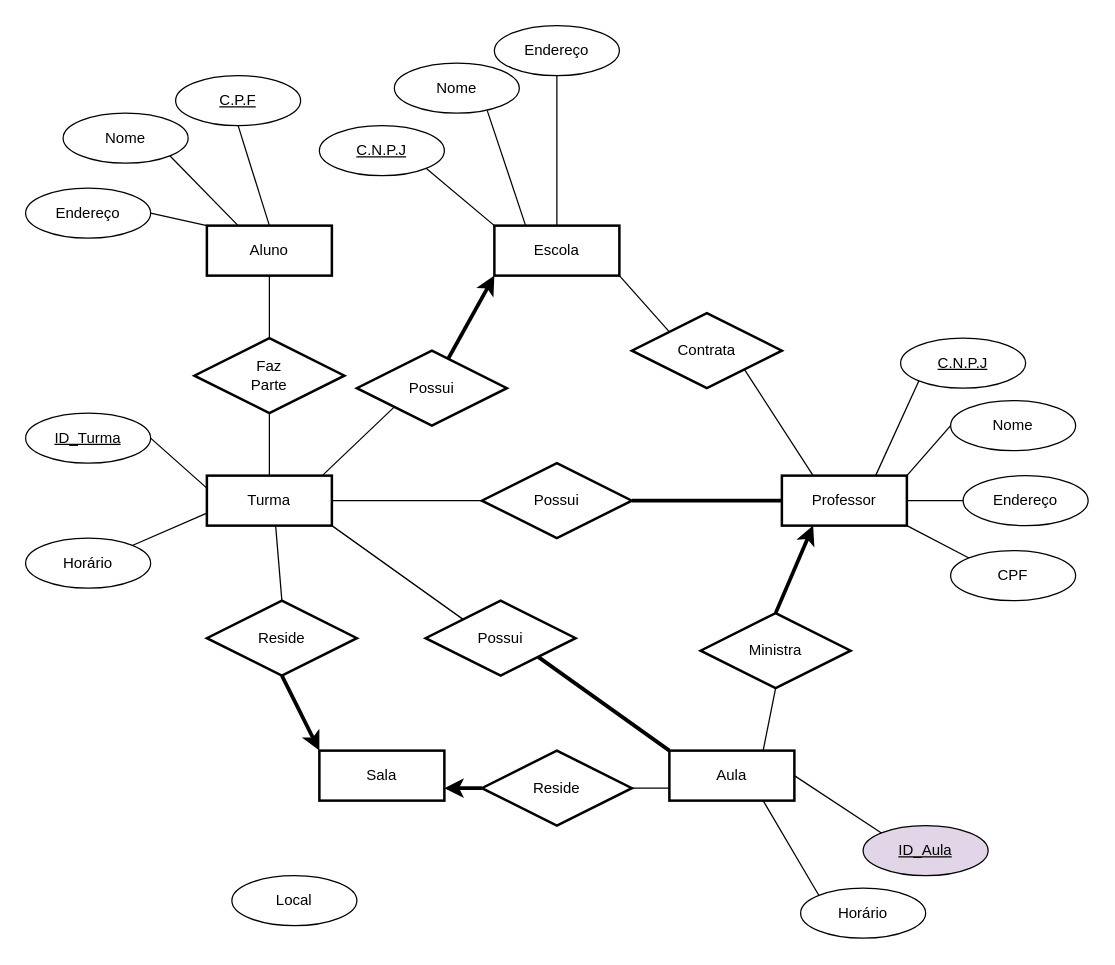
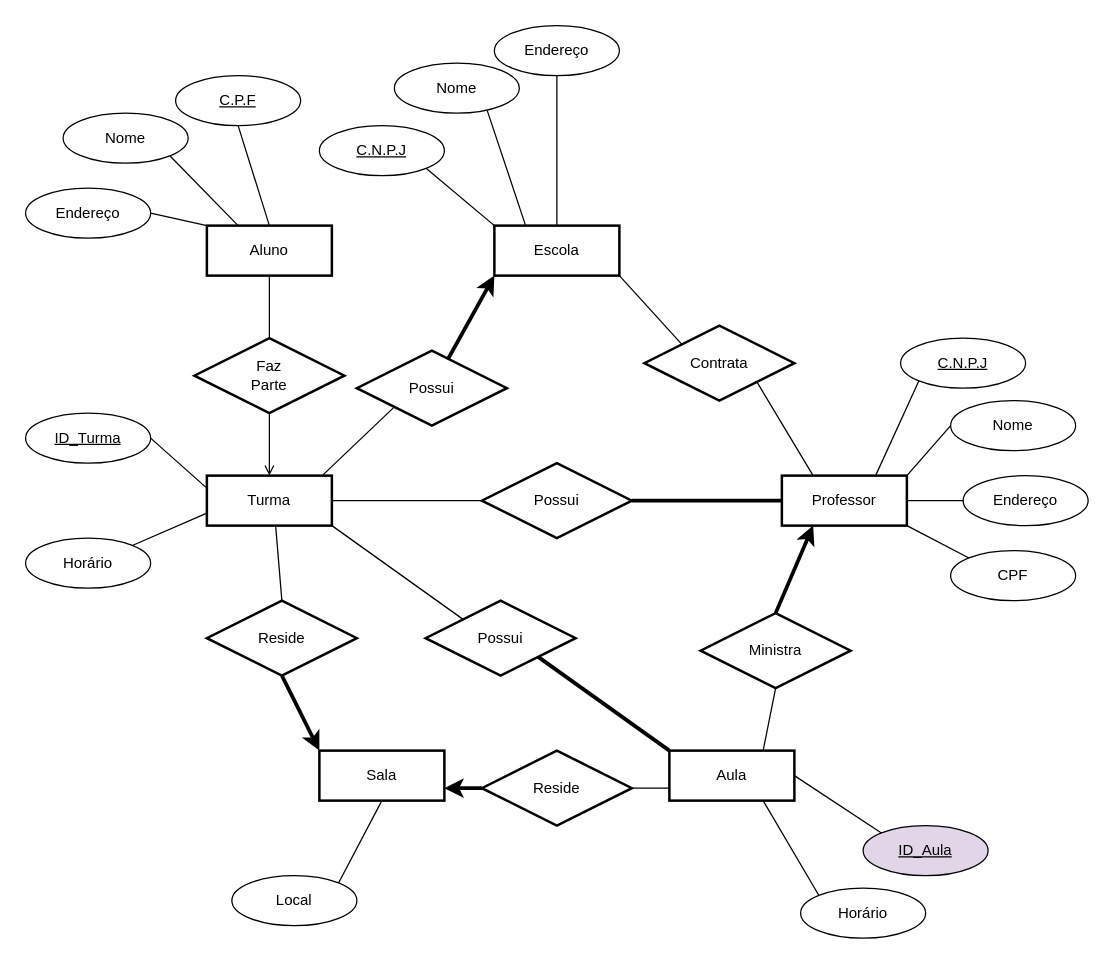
(707, 351) -> (719, 363)
(269, 470) -> (269, 470)
none -> (360, 842)
